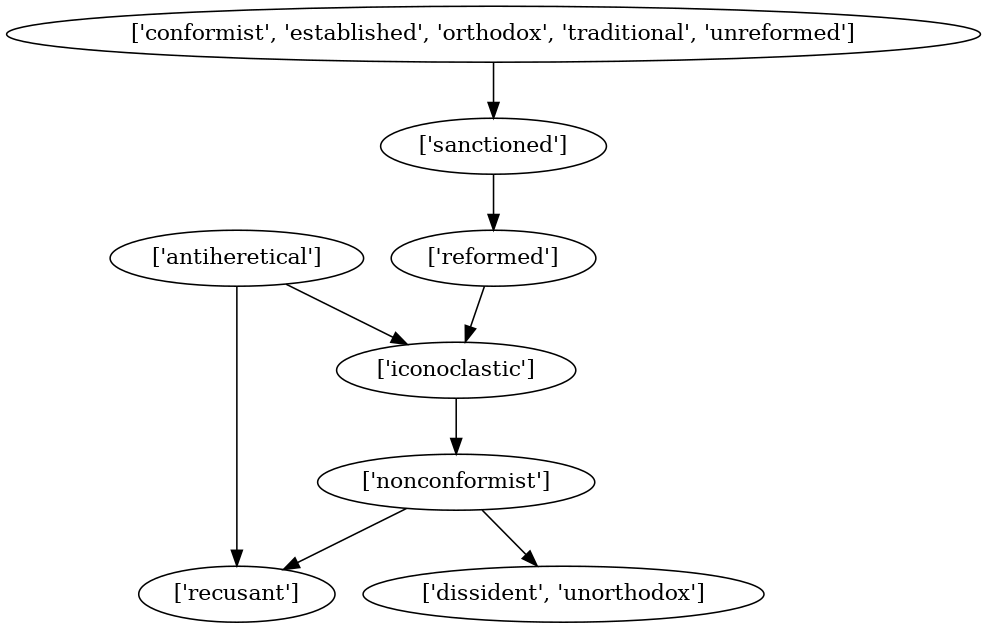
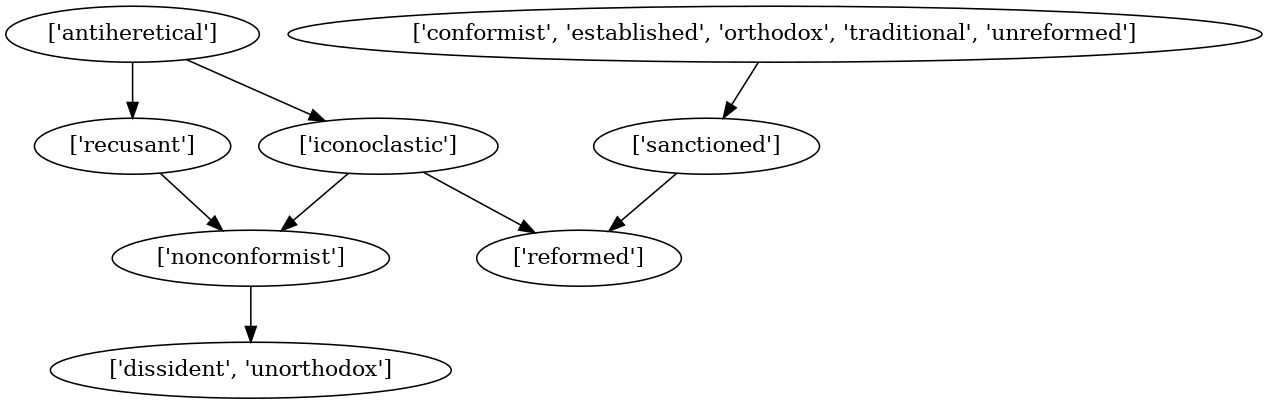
(477, 307) -> (472, 199)
(352, 536) -> (186, 197)
